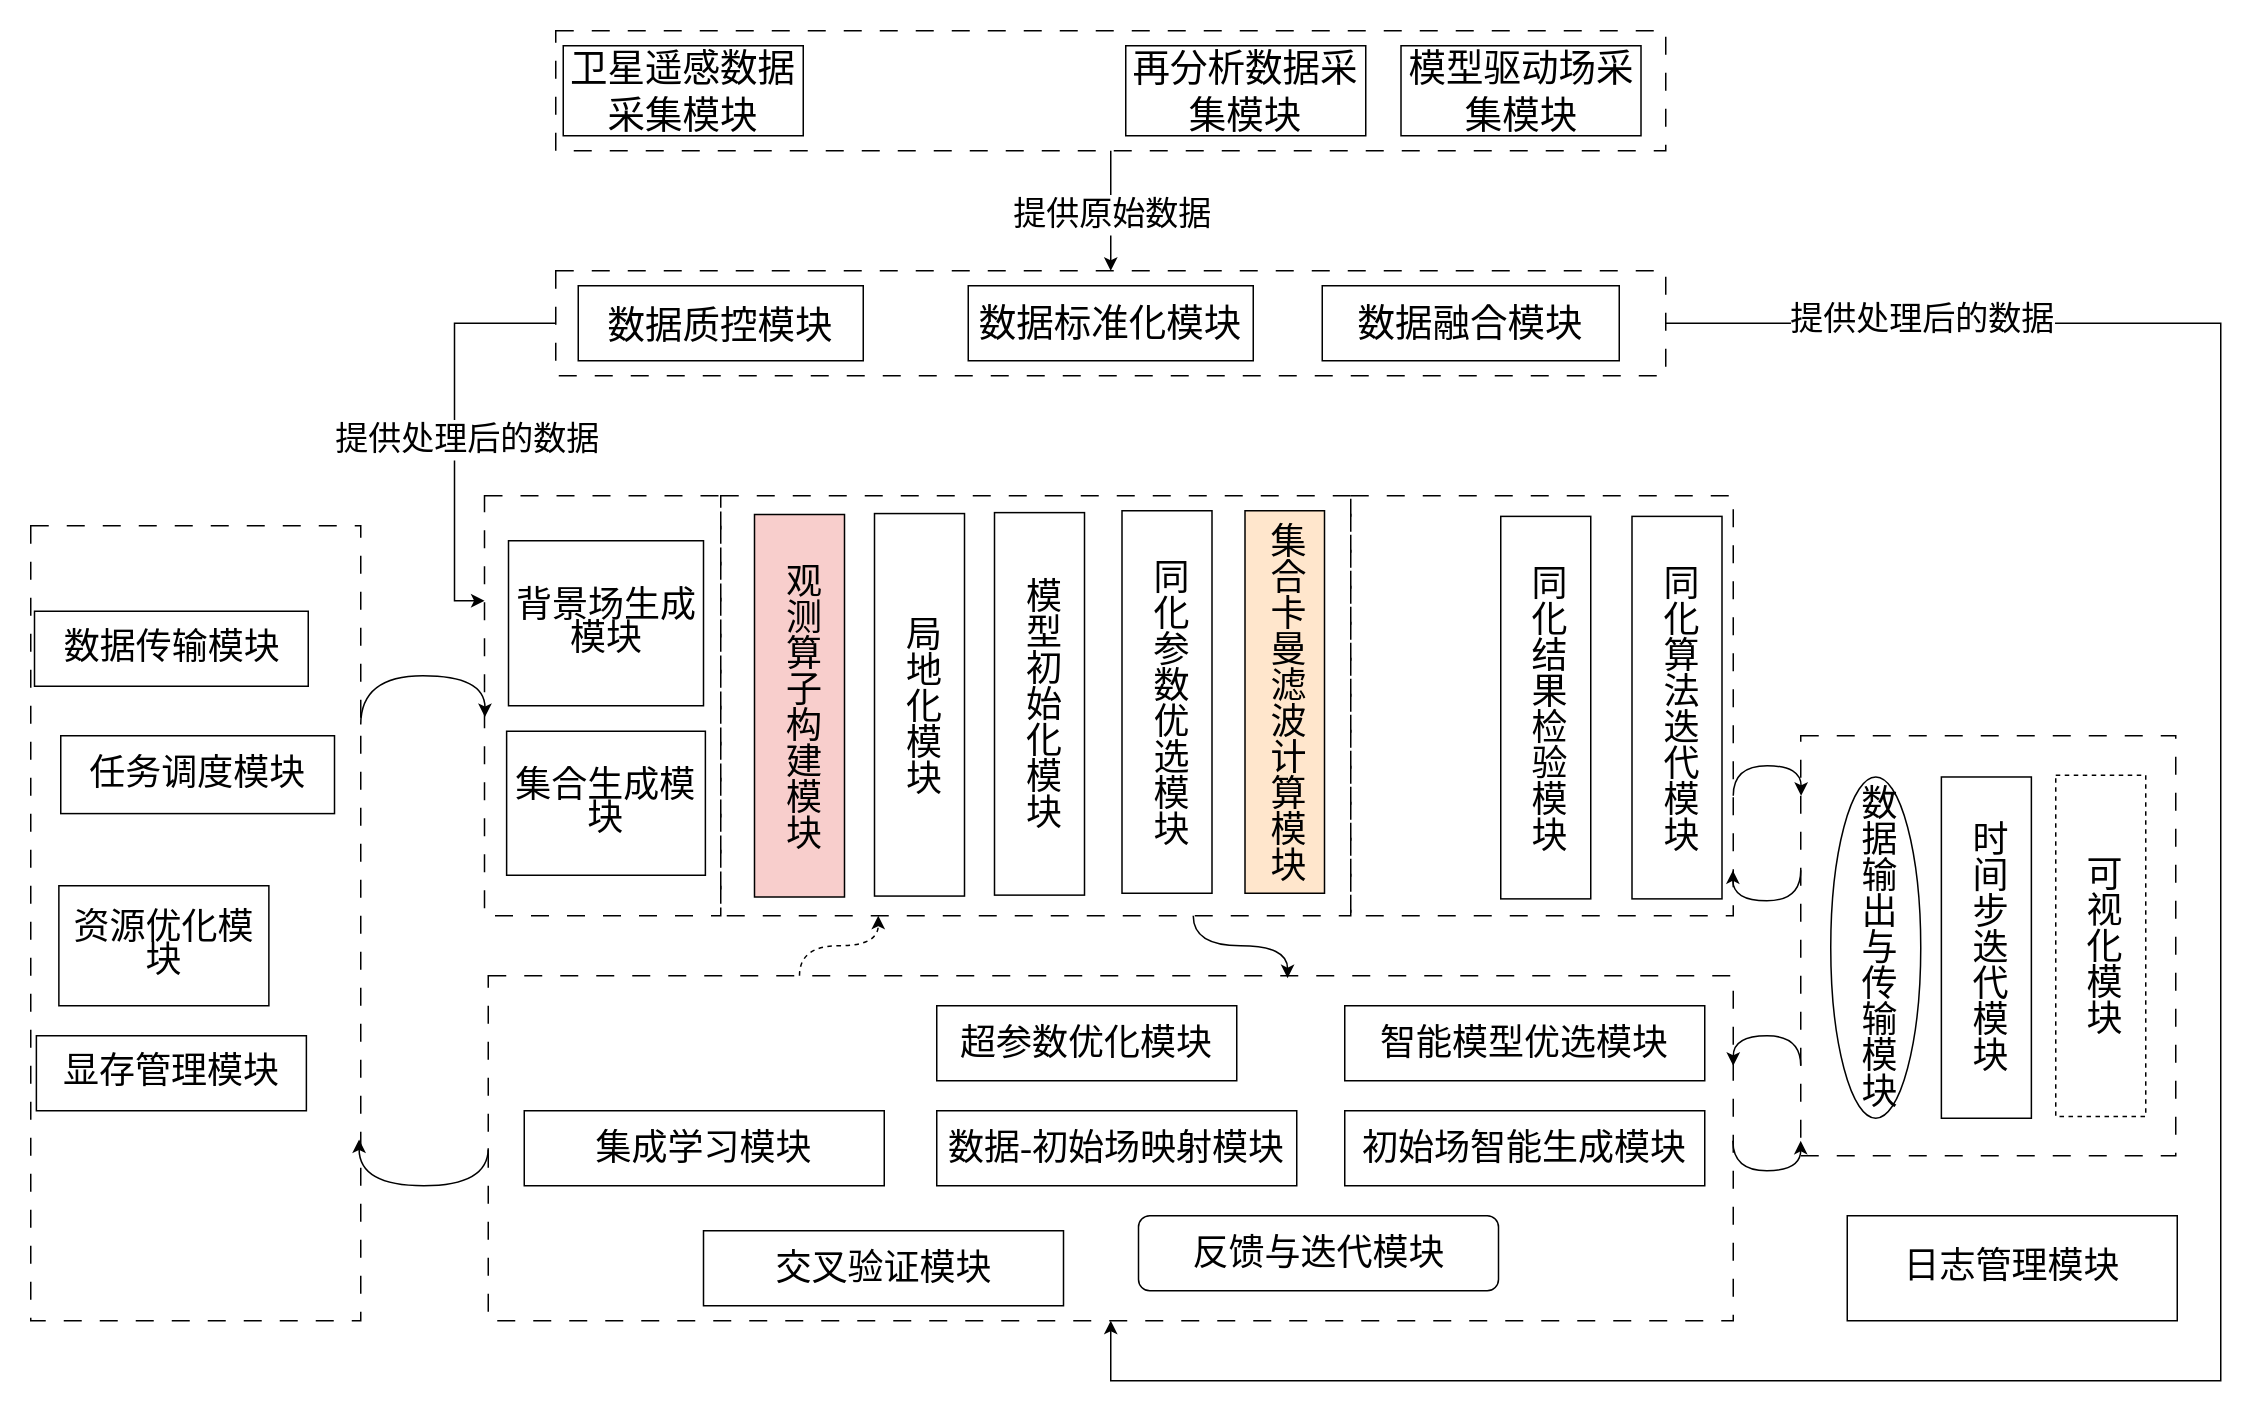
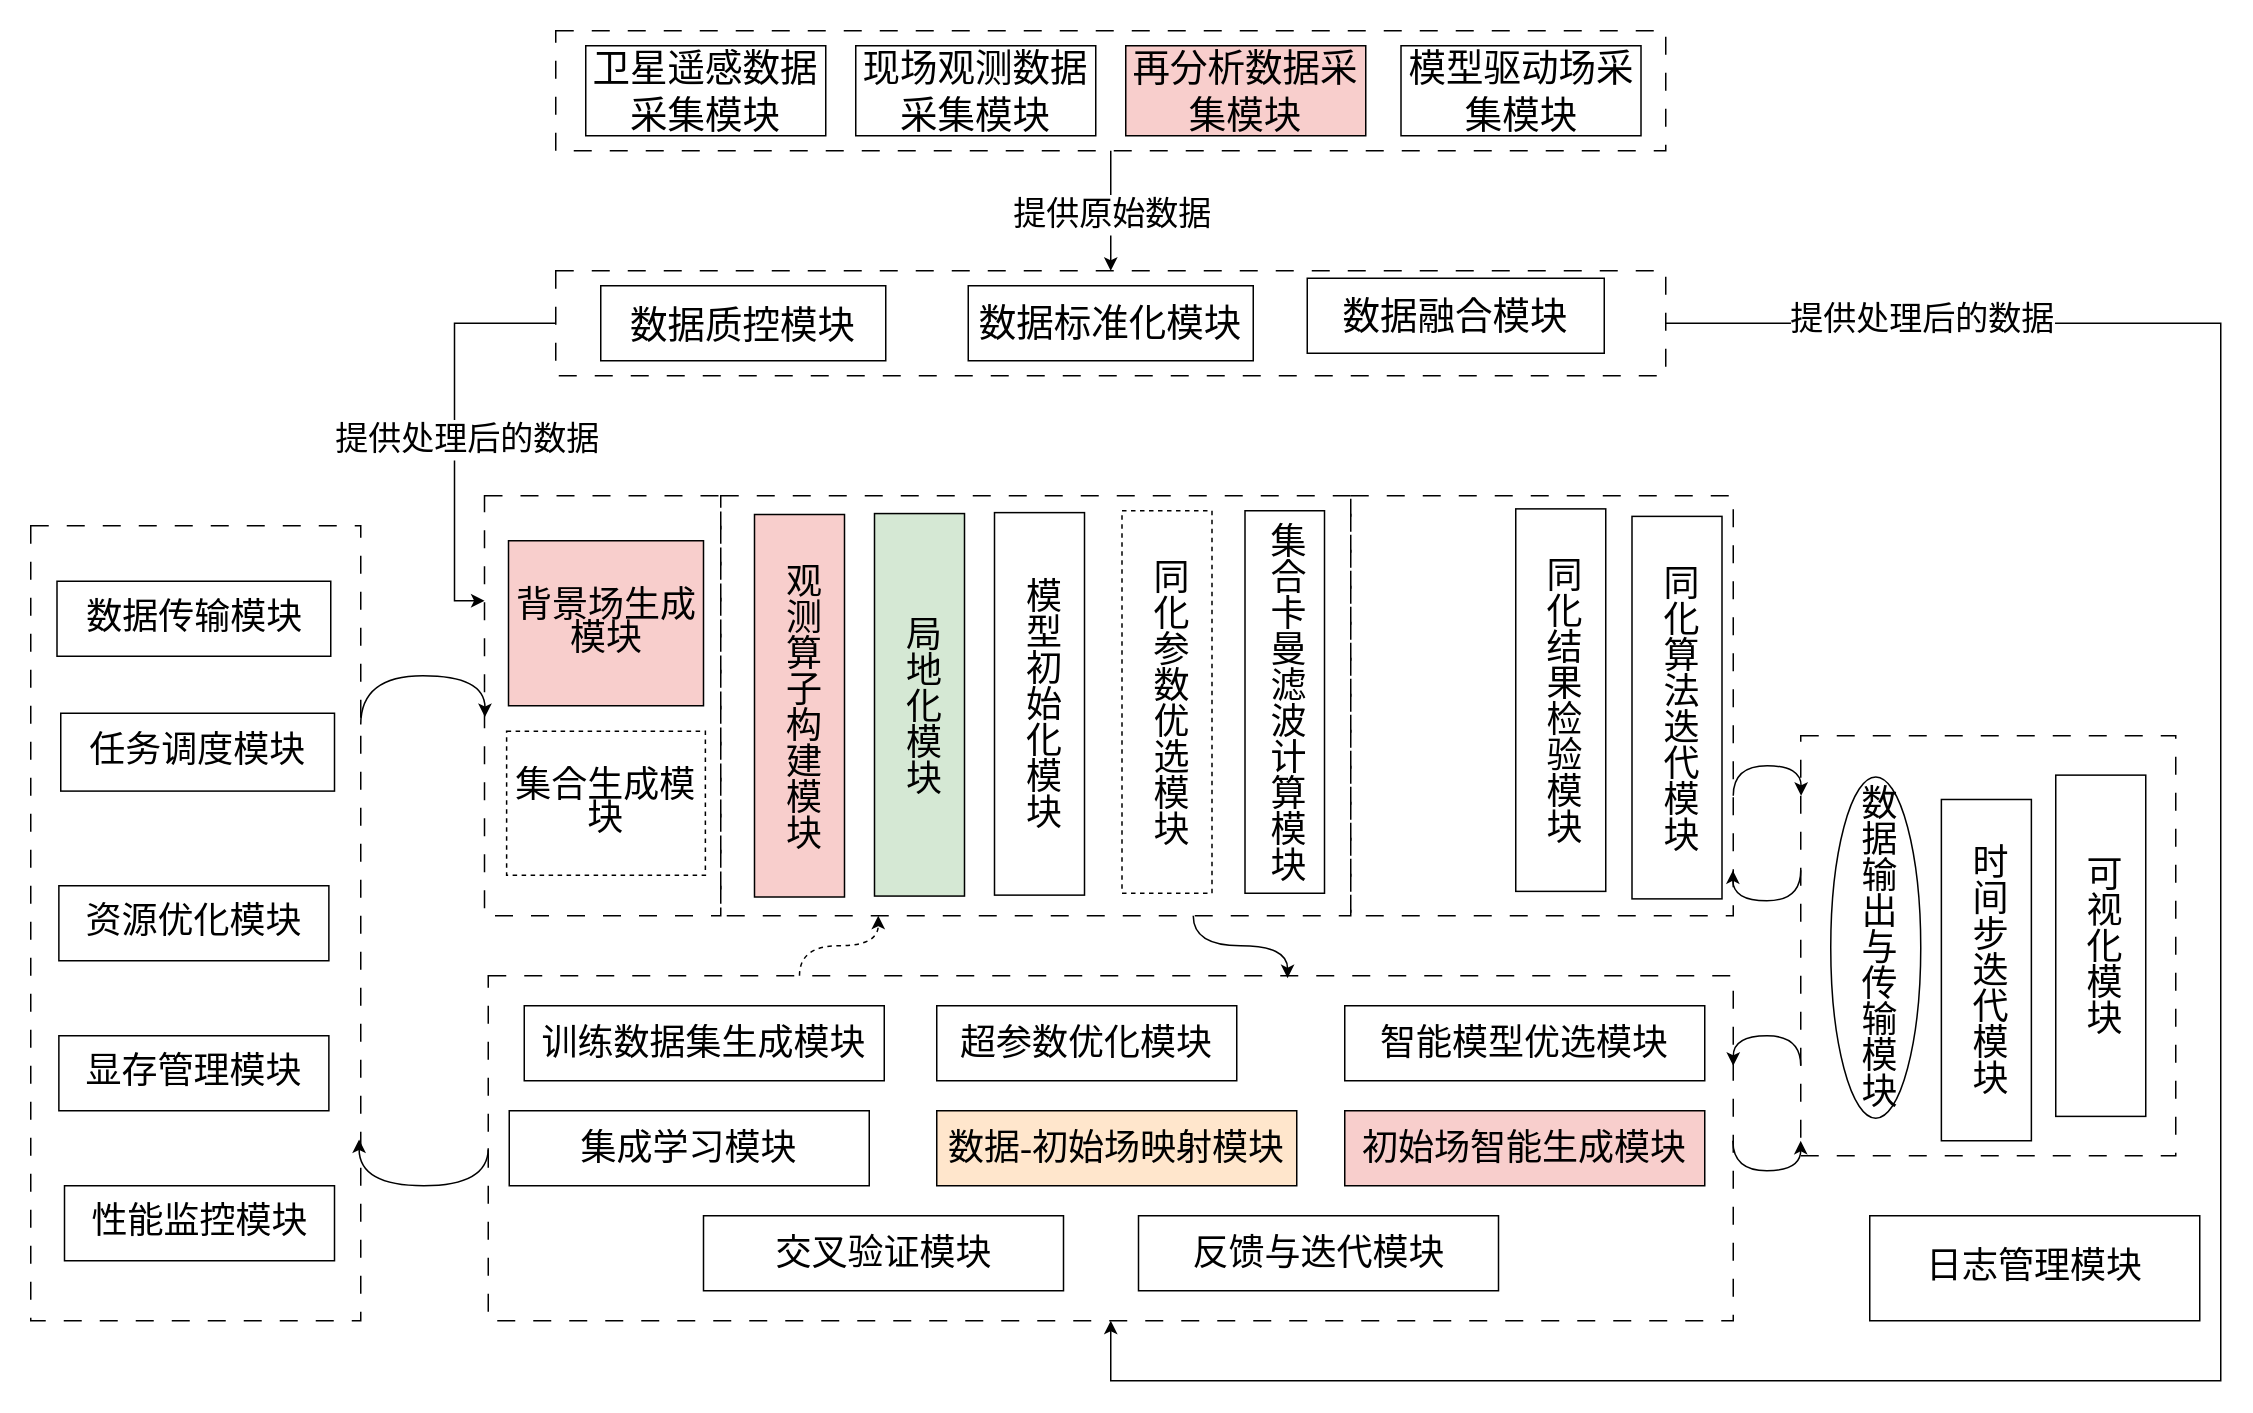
(683, 91) -> (706, 91)
none -> (976, 91)
(1246, 91) -> (1246, 91)
(721, 323) -> (743, 323)
(1471, 323) -> (1456, 316)
(606, 623) -> (606, 623)
(171, 649) -> (194, 619)
(1167, 702) -> (1167, 702)
(1285, 702) -> (1285, 702)
(920, 705) -> (920, 705)
(1546, 708) -> (1561, 700)
(198, 775) -> (198, 752)
(606, 803) -> (606, 803)
(164, 946) -> (194, 923)
(2101, 946) -> (2101, 946)
(1986, 948) -> (1986, 970)
none -> (704, 1043)
(171, 1073) -> (194, 1073)
(704, 1148) -> (689, 1148)
(1117, 1148) -> (1117, 1148)
(1525, 1148) -> (1525, 1148)
none -> (200, 1223)
(1319, 1253) -> (1319, 1253)
(884, 1268) -> (884, 1253)
(2012, 1268) -> (2035, 1268)
